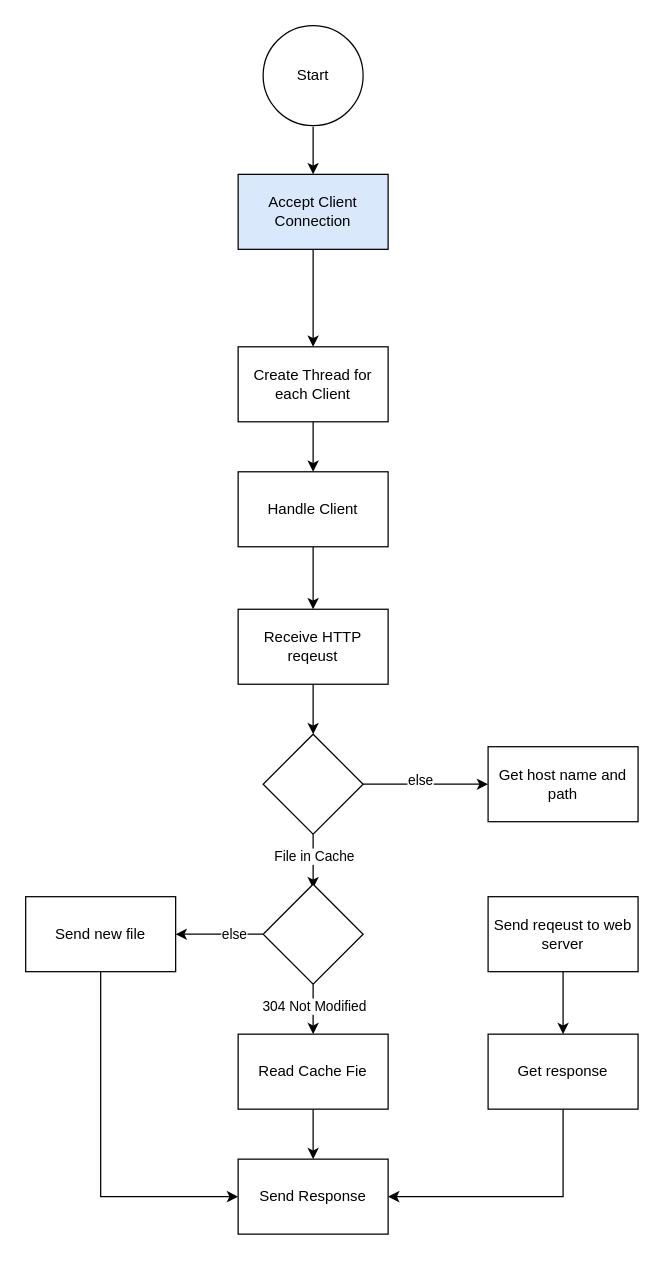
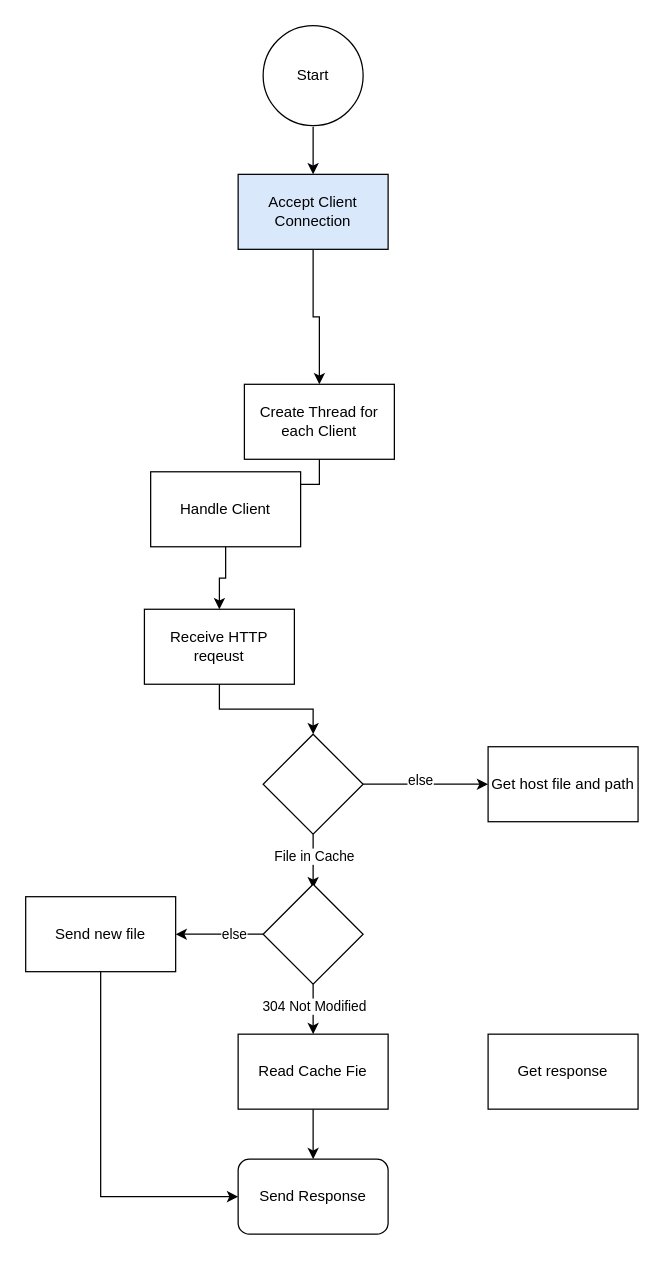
(313, 384) -> (319, 422)
(313, 509) -> (226, 509)
(313, 647) -> (219, 647)
(563, 784) -> (563, 784)
(563, 934) -> none
(563, 999) -> none
(313, 1197) -> (313, 1197)
(523, 1197) -> none
